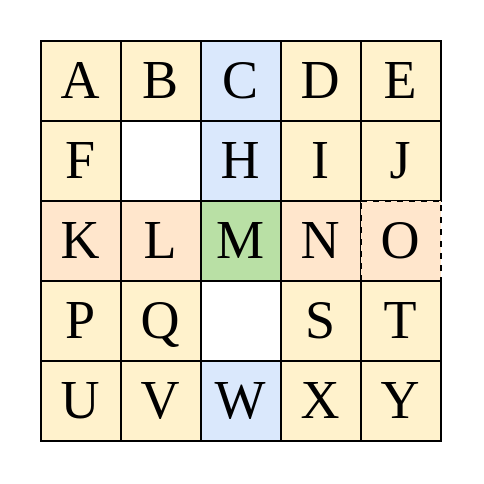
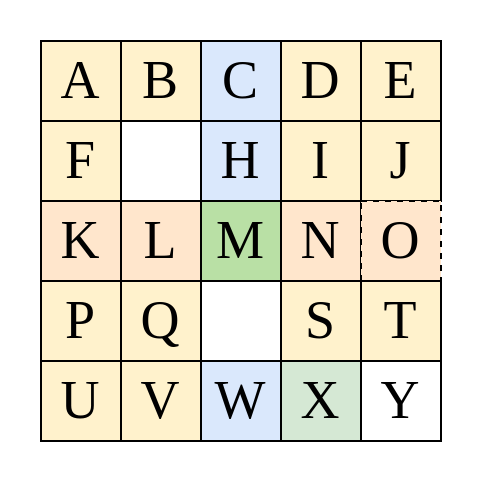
(321, 401) -> (321, 401)
(401, 401) -> (401, 401)
